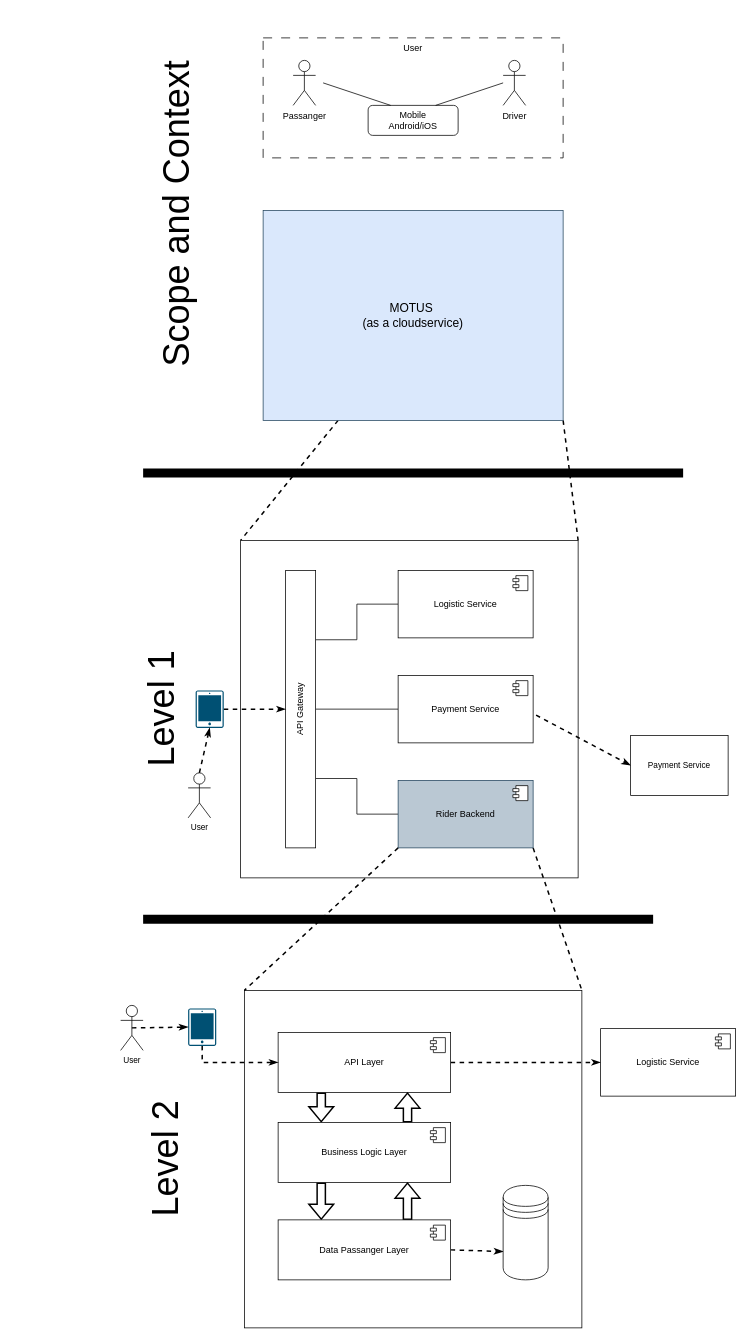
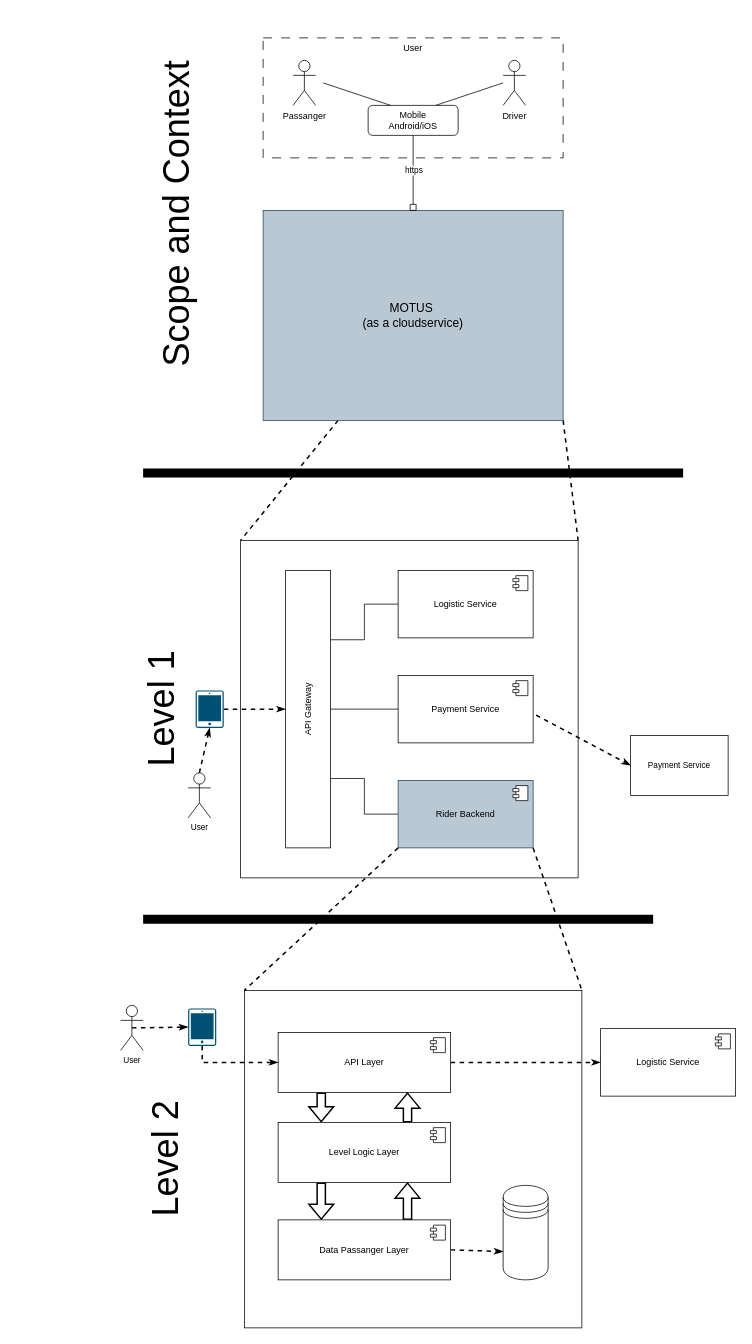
none -> (413, 170)
(413, 315) -> (413, 315)
(300, 709) -> (308, 709)
(364, 1152) -> (364, 1152)
